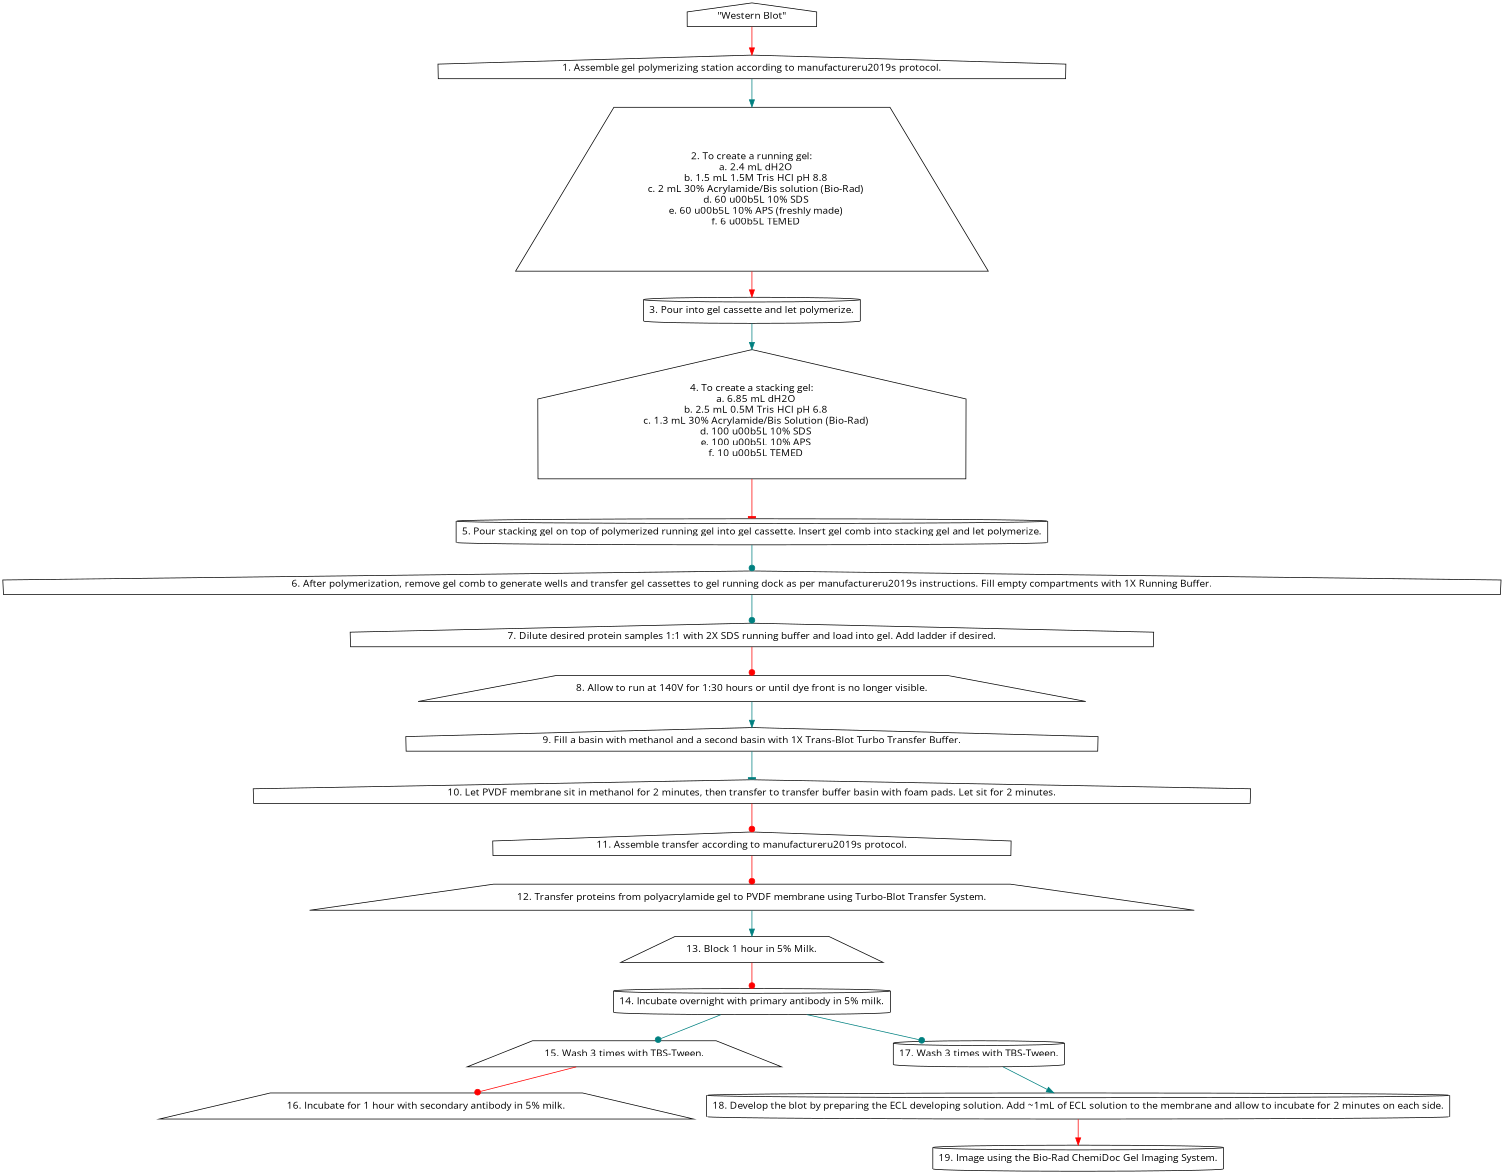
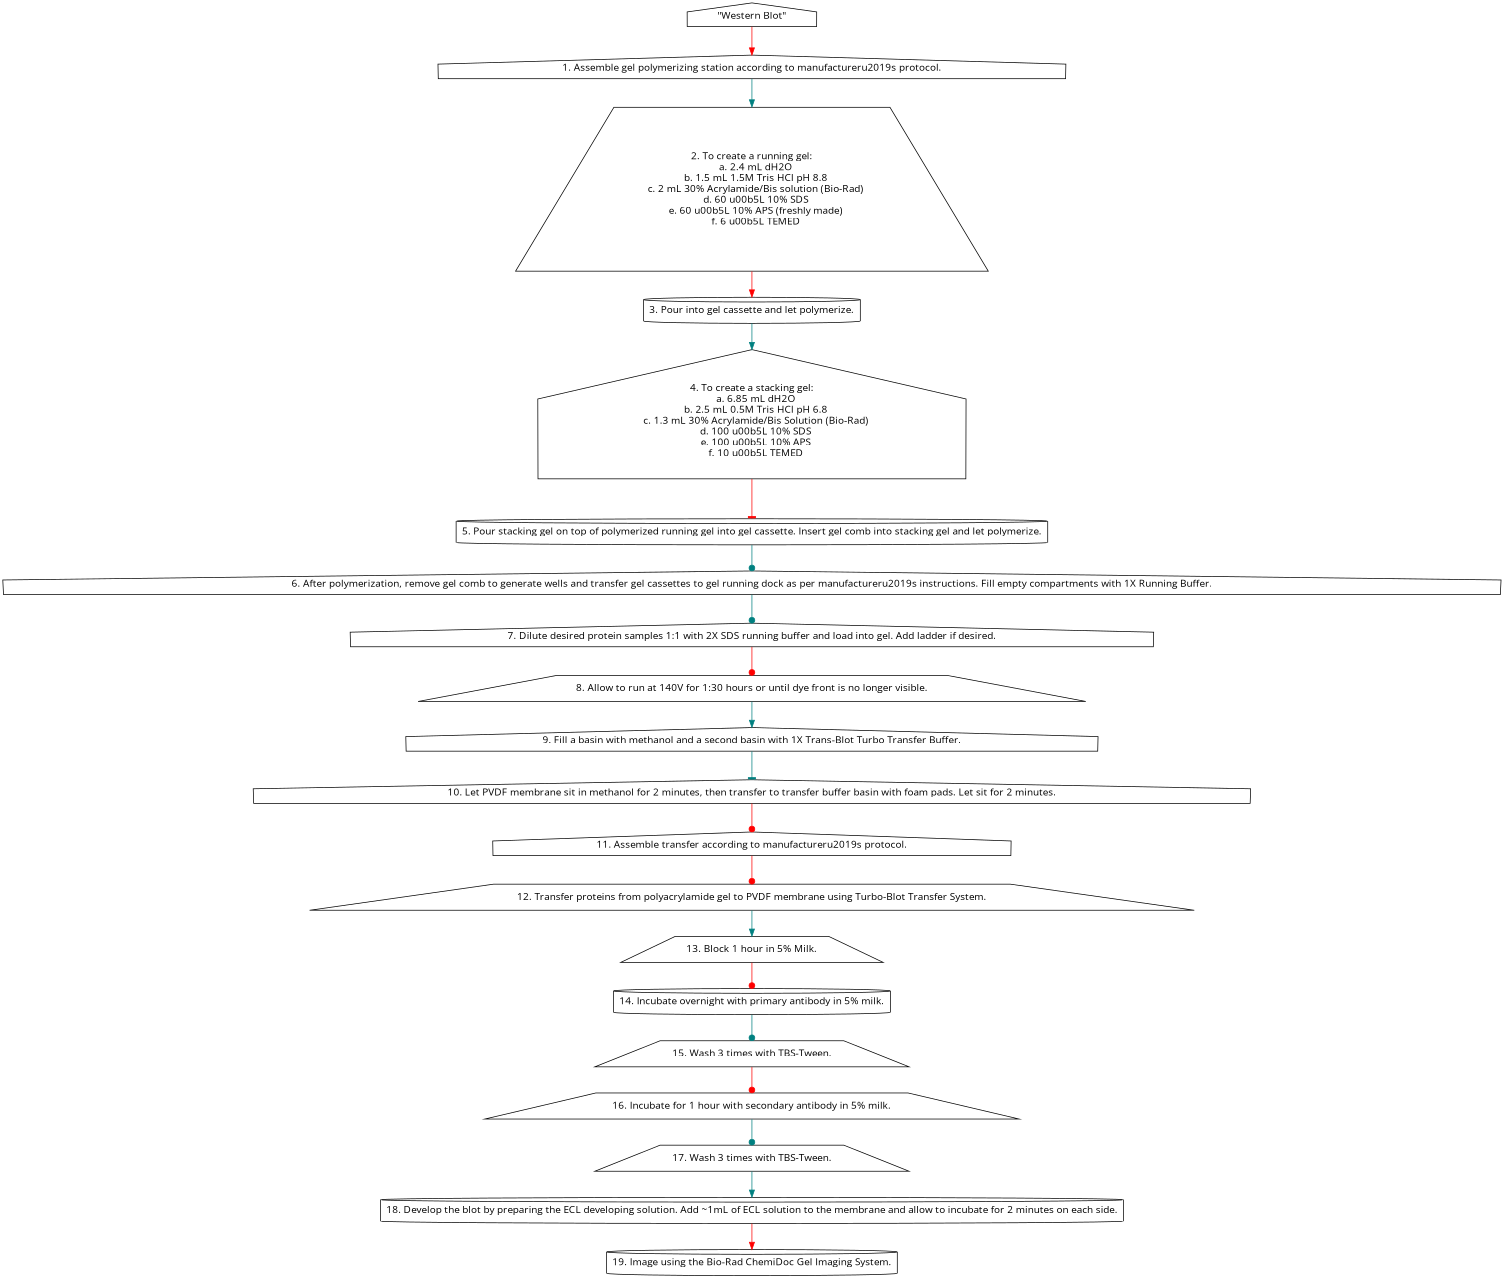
(863, 1027) -> (752, 1129)
(979, 1054) -> (752, 1158)
